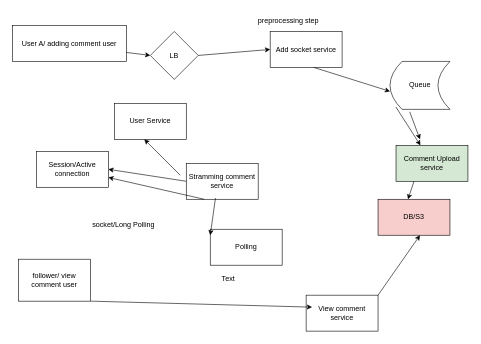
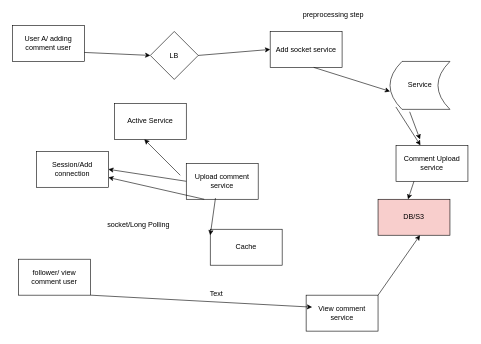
(288, 21) -> (333, 15)
(69, 44) -> (48, 44)
(420, 86) -> (420, 86)
(150, 122) -> (150, 122)
(432, 164) -> (432, 164)
(72, 170) -> (72, 170)
(222, 182) -> (222, 182)
(123, 225) -> (138, 225)
(246, 248) -> (246, 248)
(228, 279) -> (216, 294)
(54, 281) -> (54, 278)
